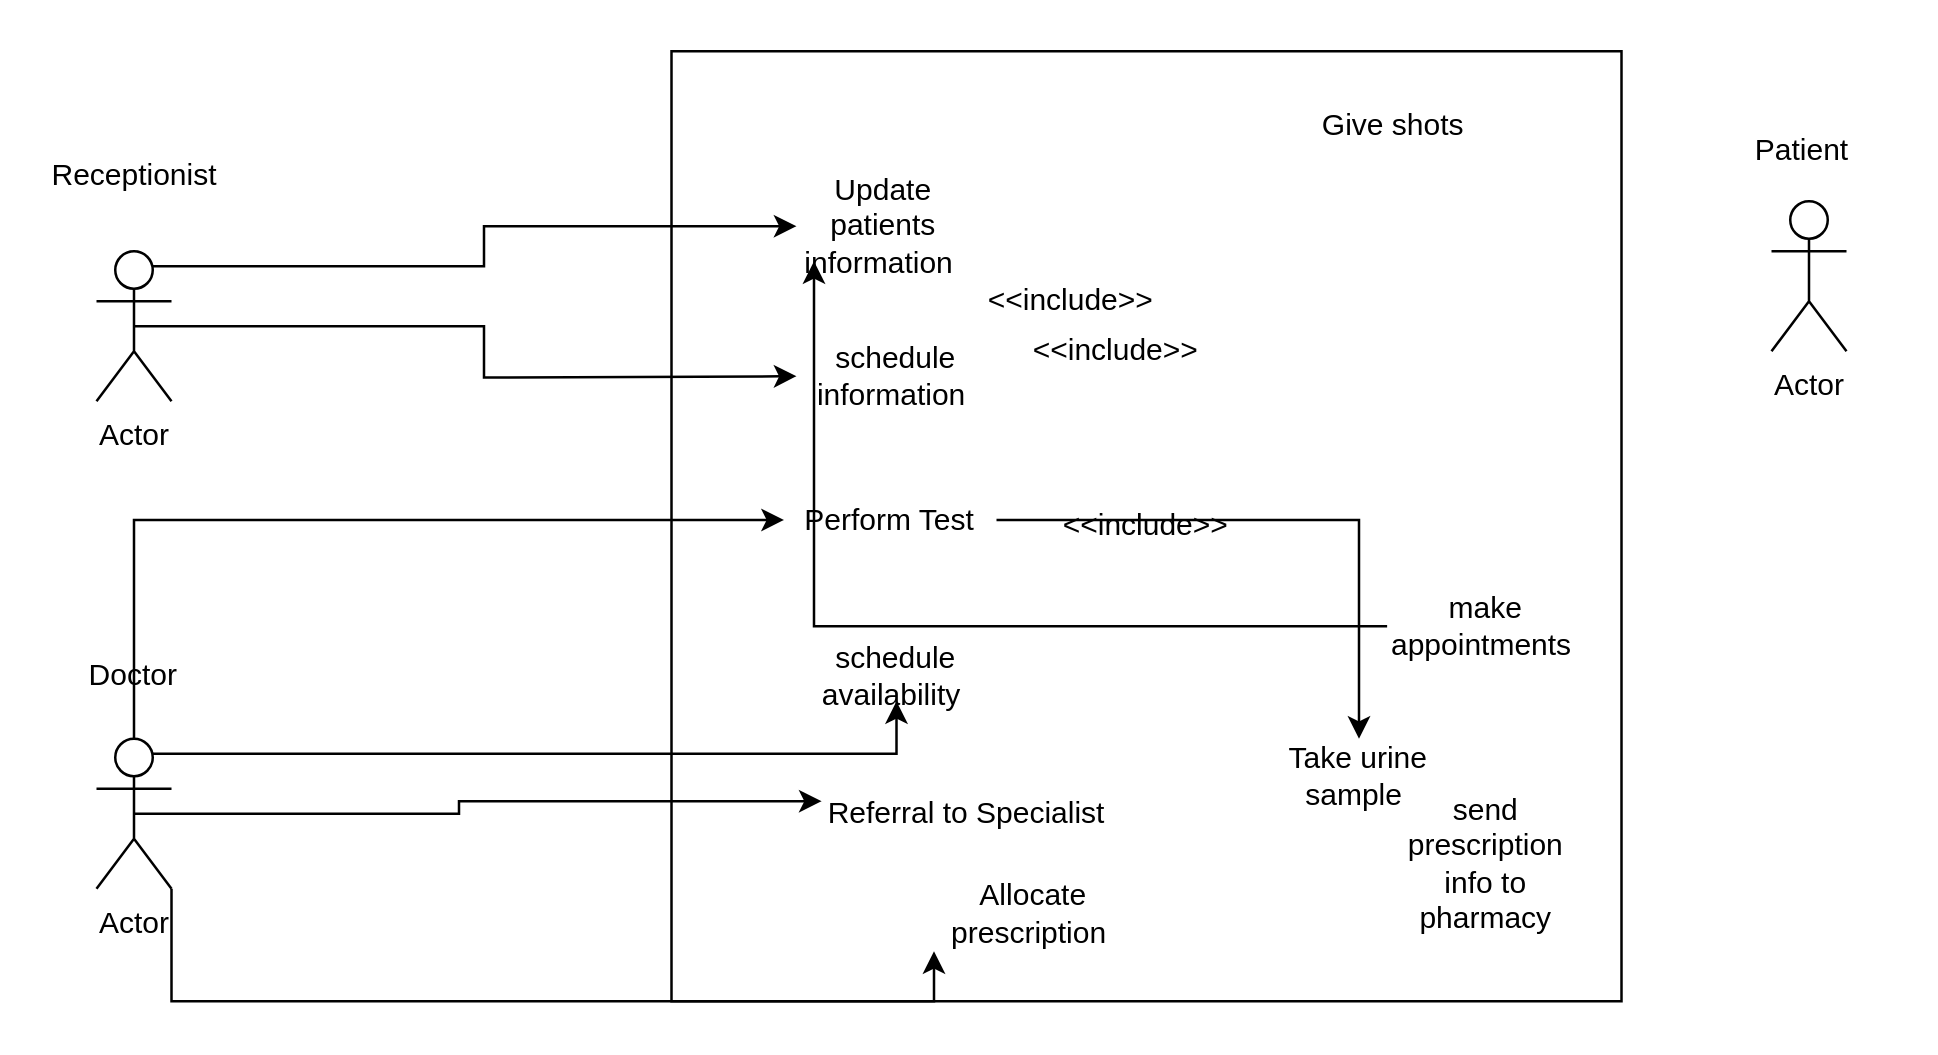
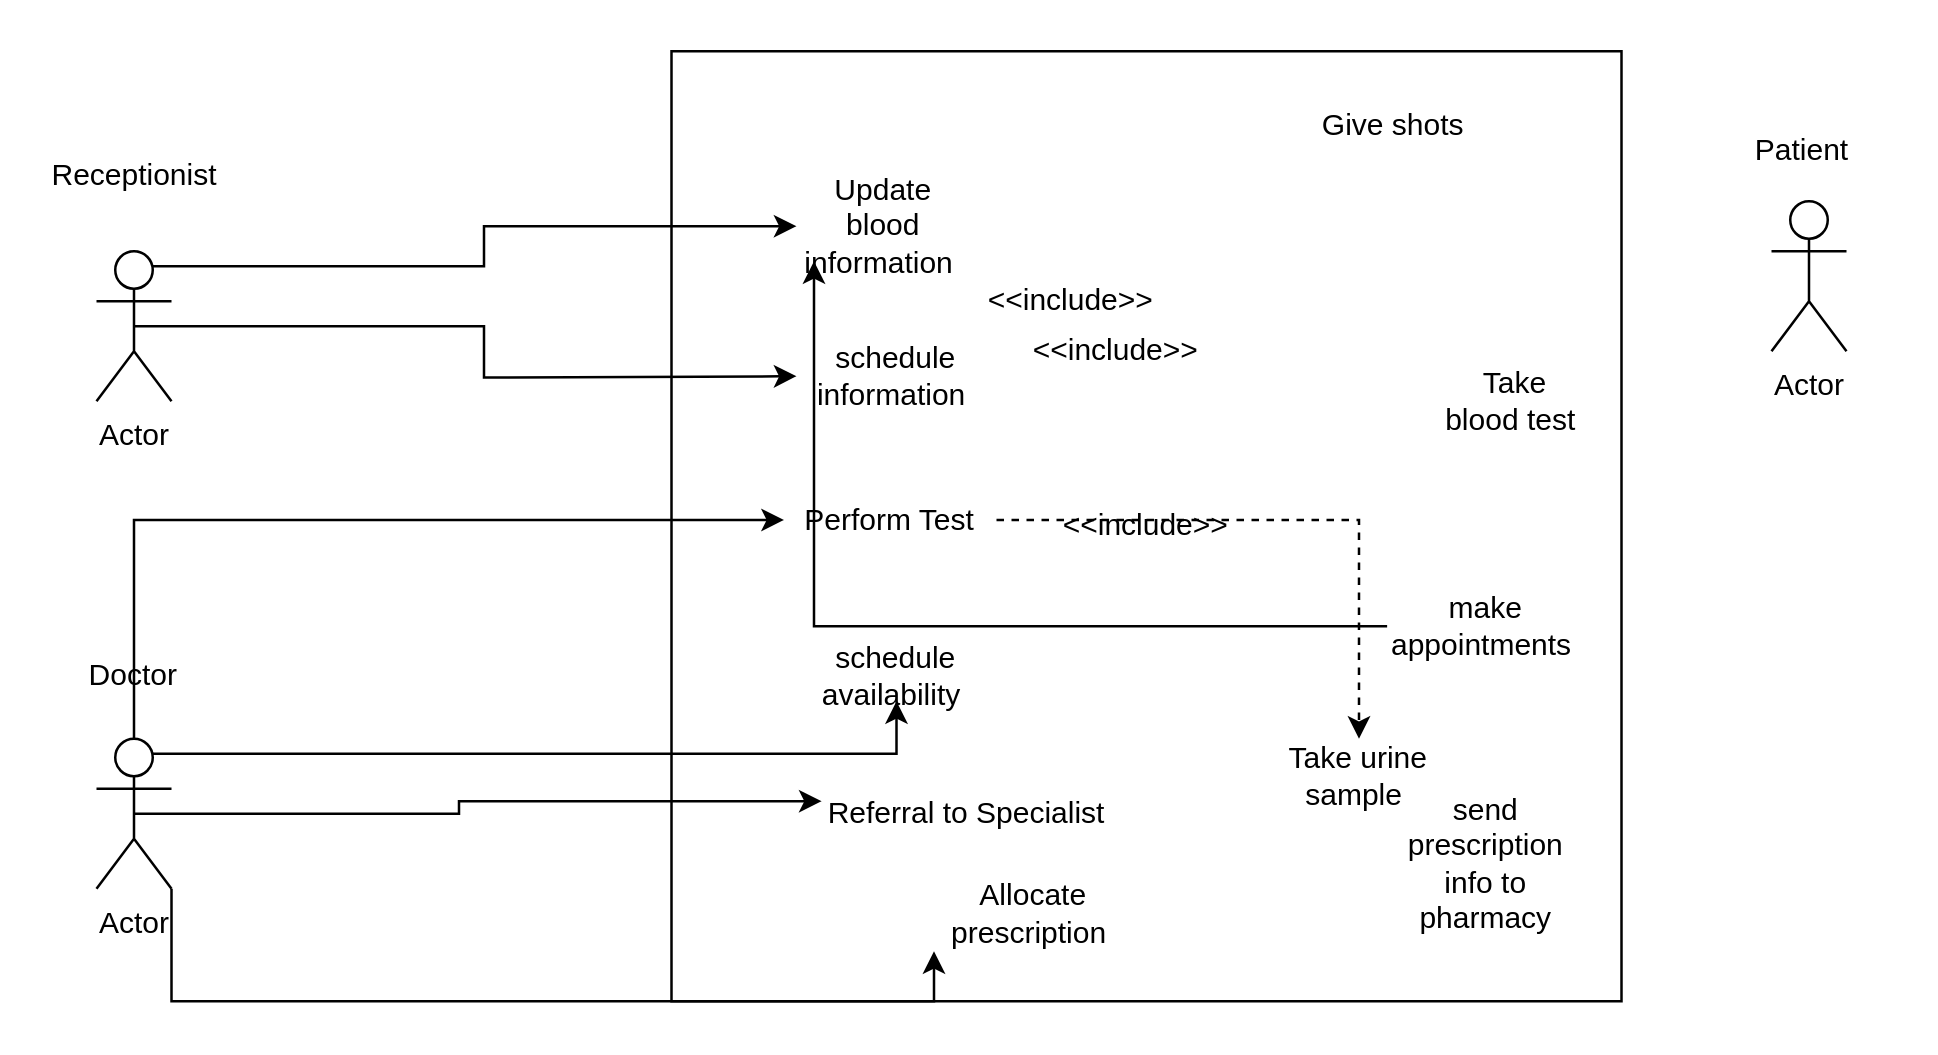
(884, 226) -> (884, 226)
none -> (1512, 401)
(1322, 520) -> (1322, 520)
